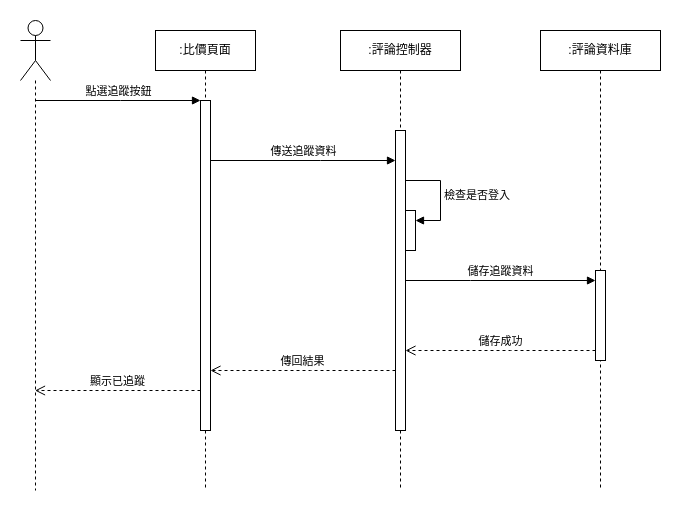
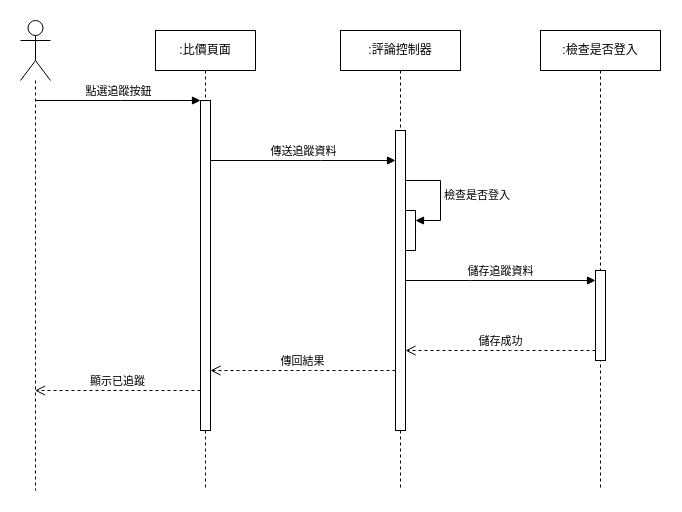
(601, 51) -> (601, 51)
